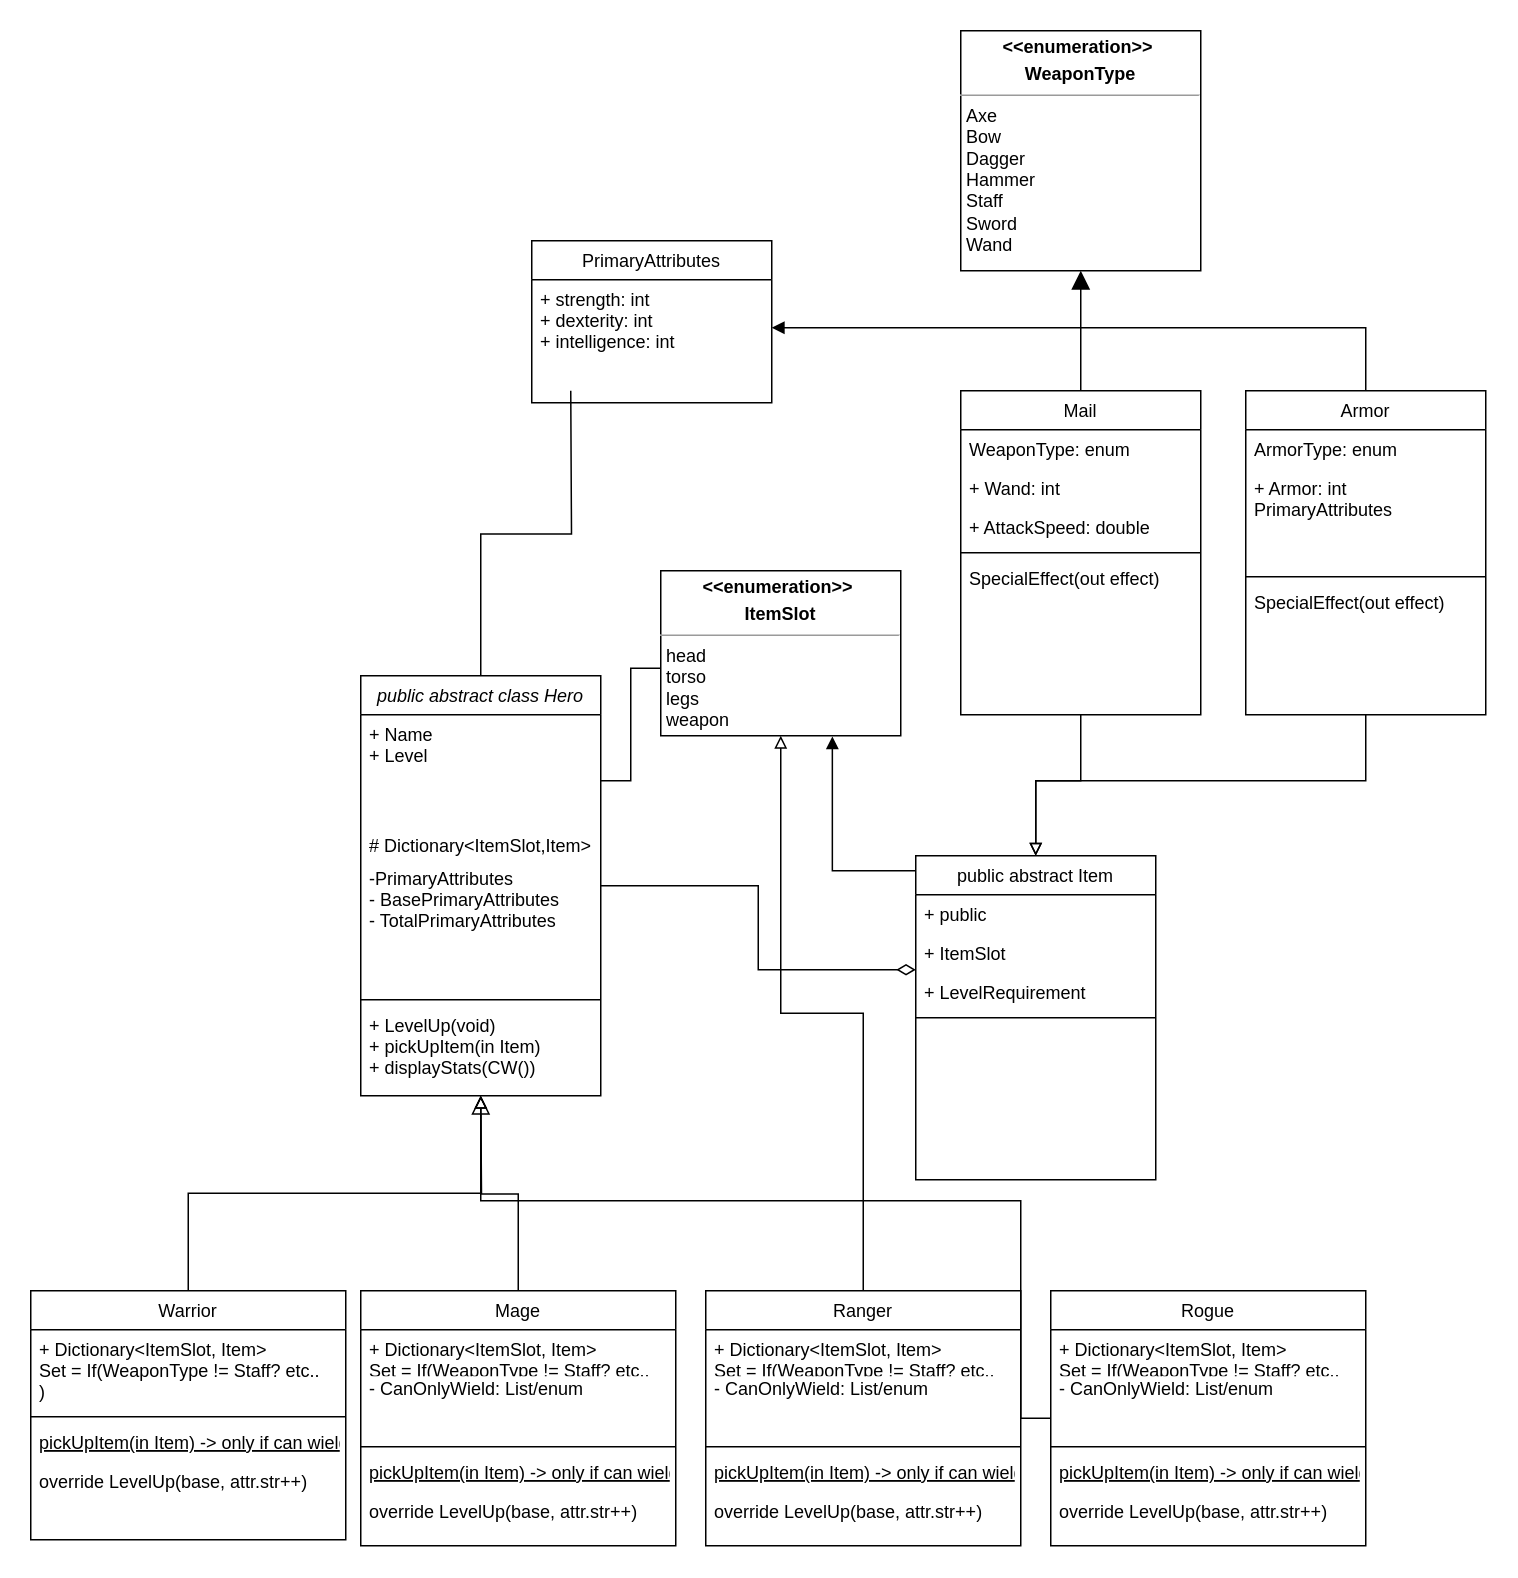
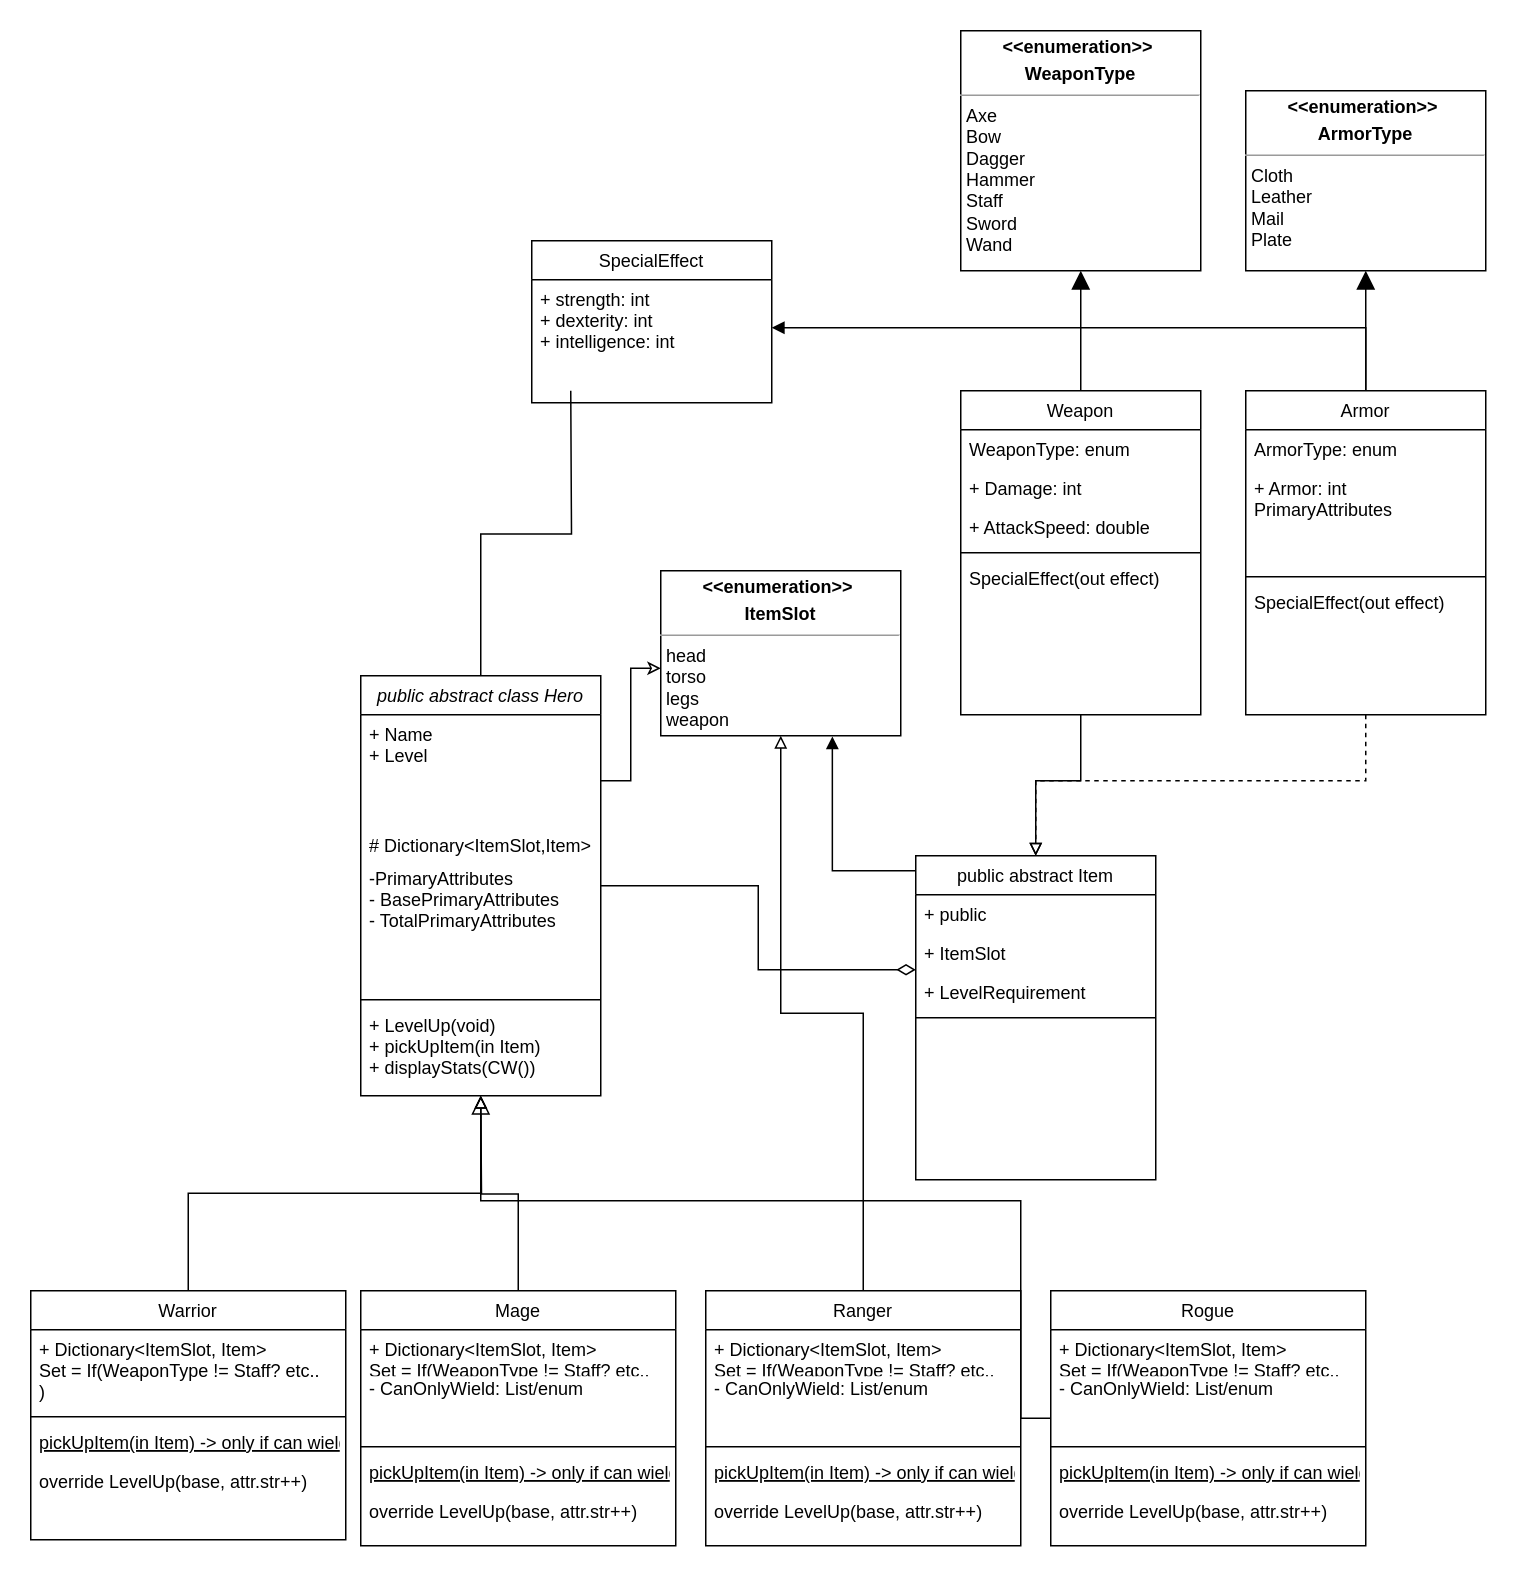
none -> (1366, 181)
(651, 261) -> (651, 261)
none -> (1366, 308)
(1080, 411) -> (1080, 411)
(1015, 489) -> (1025, 489)
(653, 668) -> (649, 668)
(1256, 781) -> (1256, 781)
